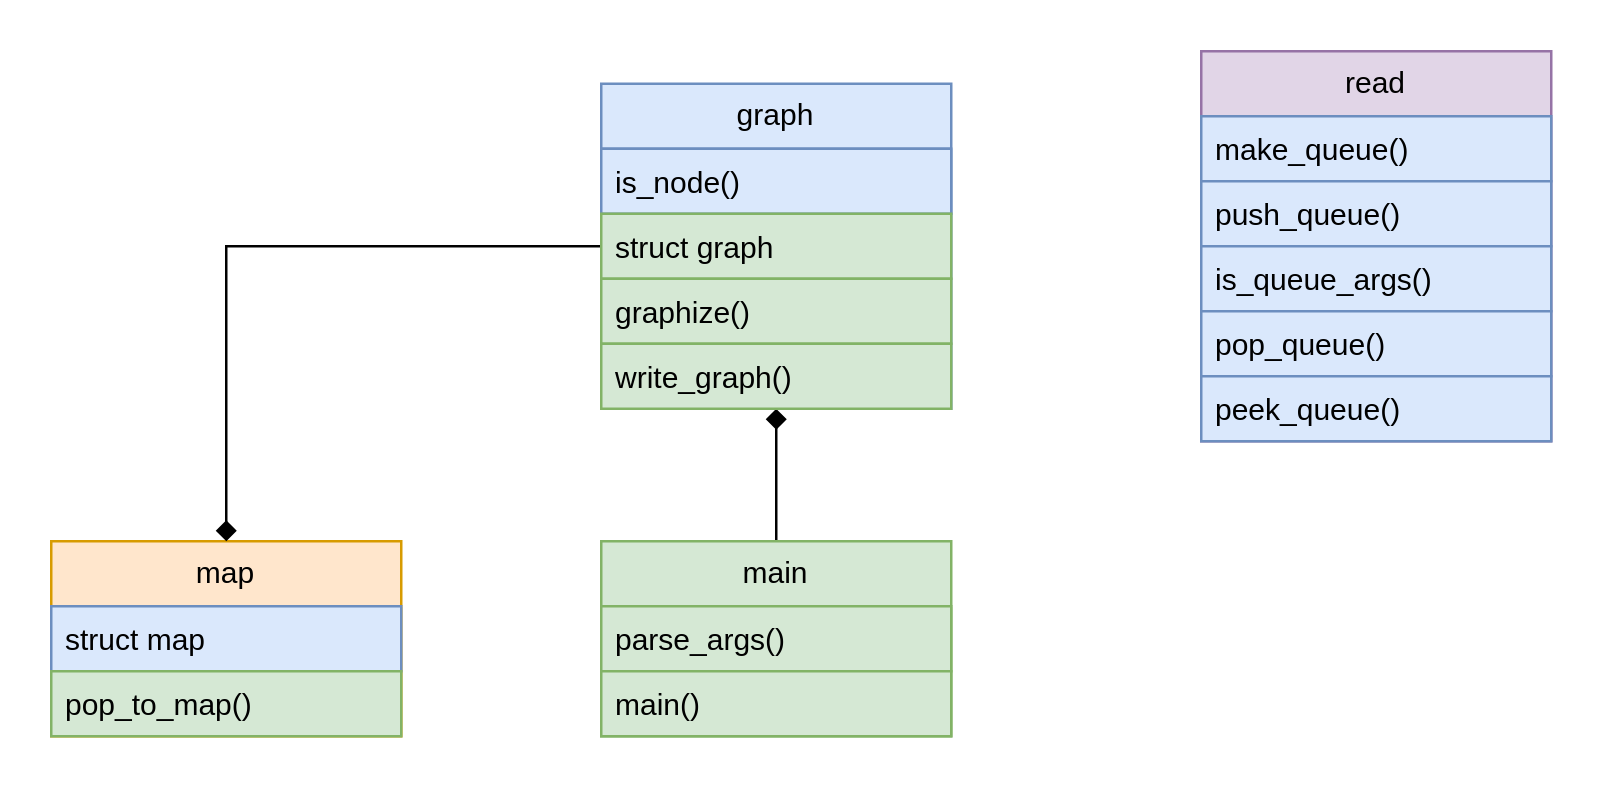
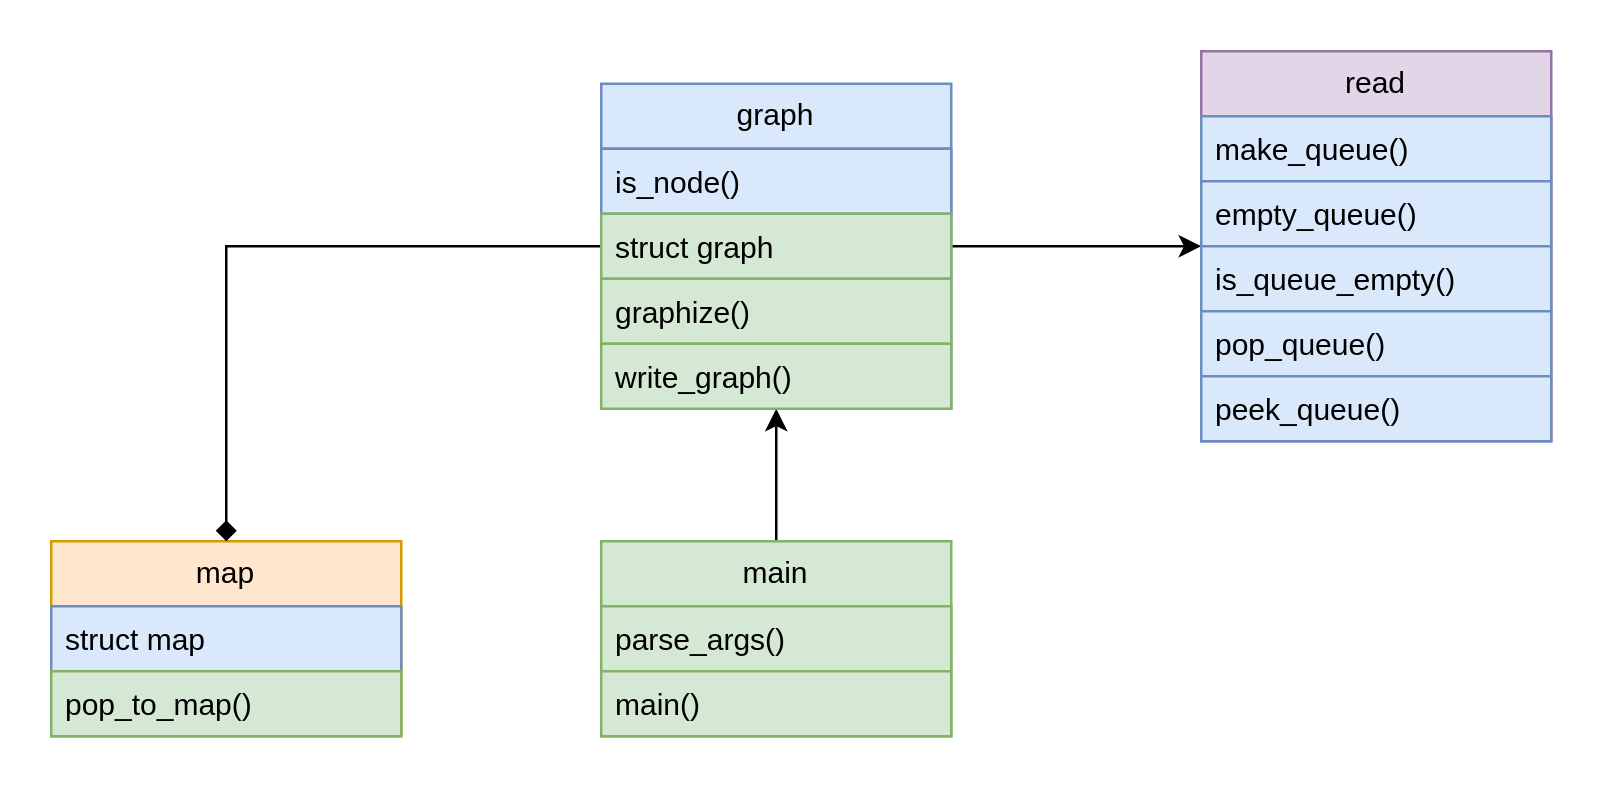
(1317, 217) -> (1325, 217)
none -> (1070, 246)
(1338, 282) -> (1347, 282)
(776, 429) -> (776, 427)
